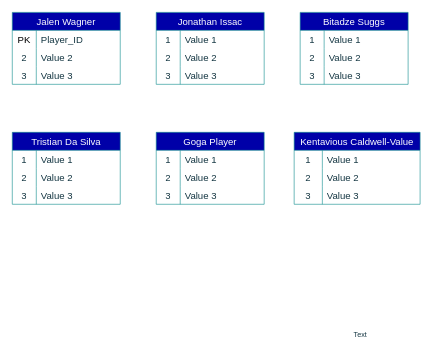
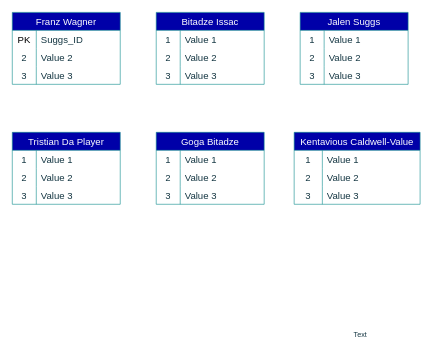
(66, 22) -> (66, 22)
(210, 22) -> (210, 22)
(354, 22) -> (354, 22)
(64, 39) -> (63, 39)
(66, 142) -> (66, 142)
(210, 142) -> (210, 142)
